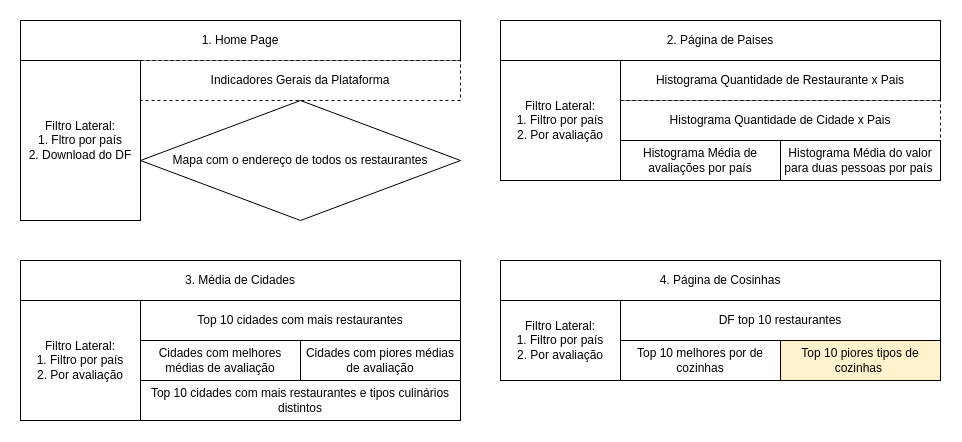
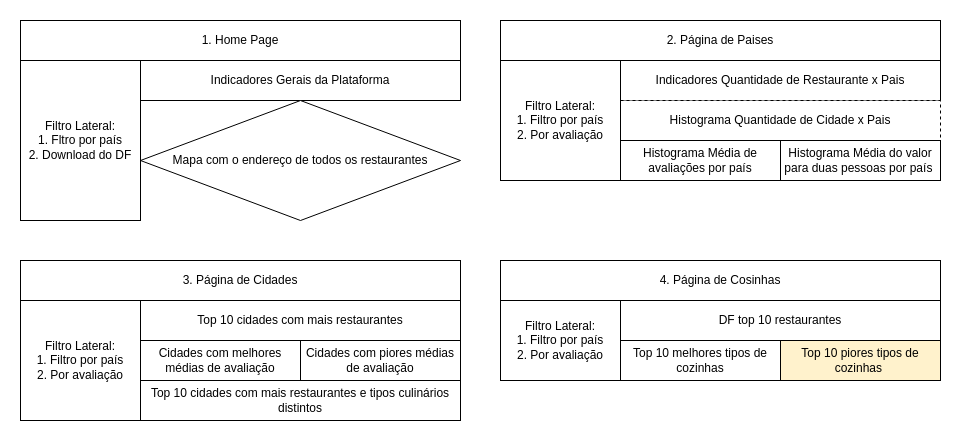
(301, 81) -> (301, 81)
(781, 81) -> (781, 81)
(241, 281) -> (241, 281)
(701, 361) -> (701, 361)
